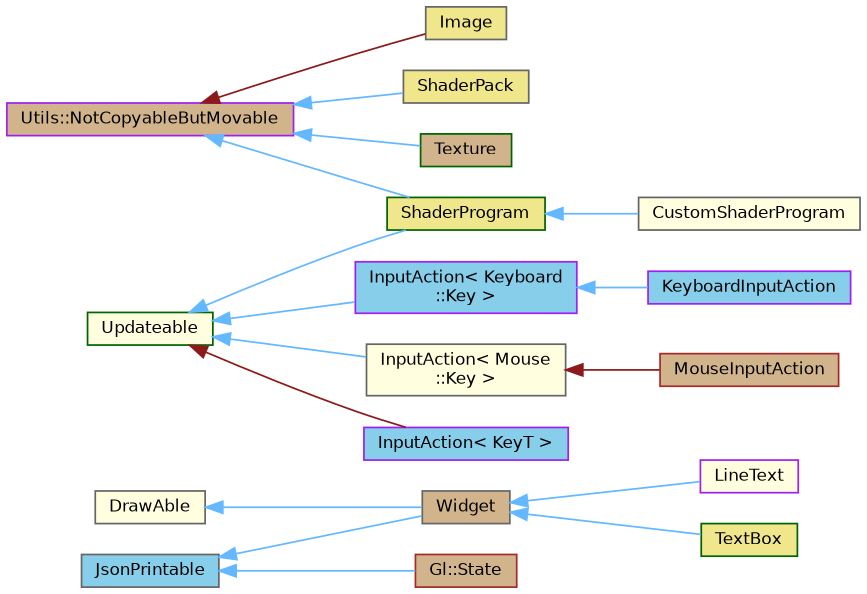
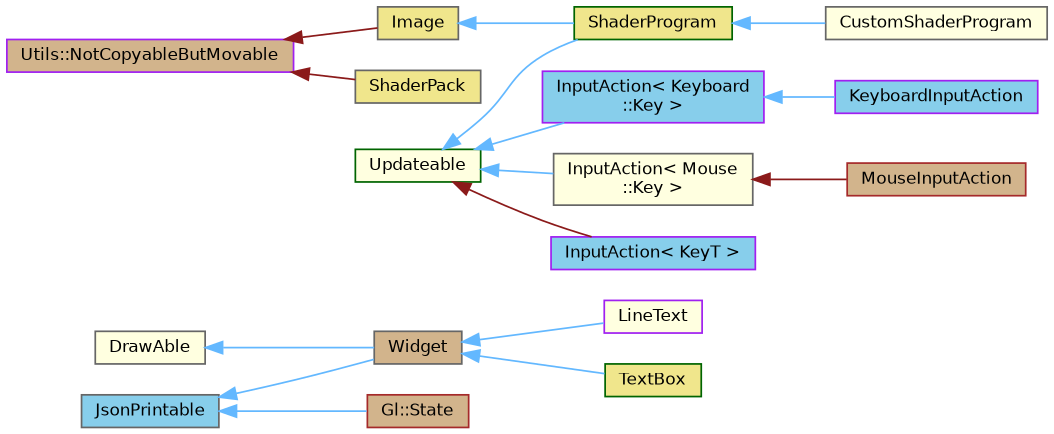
(357, 98) -> (332, 77)
(466, 150) -> none
(316, 169) -> (525, 23)
